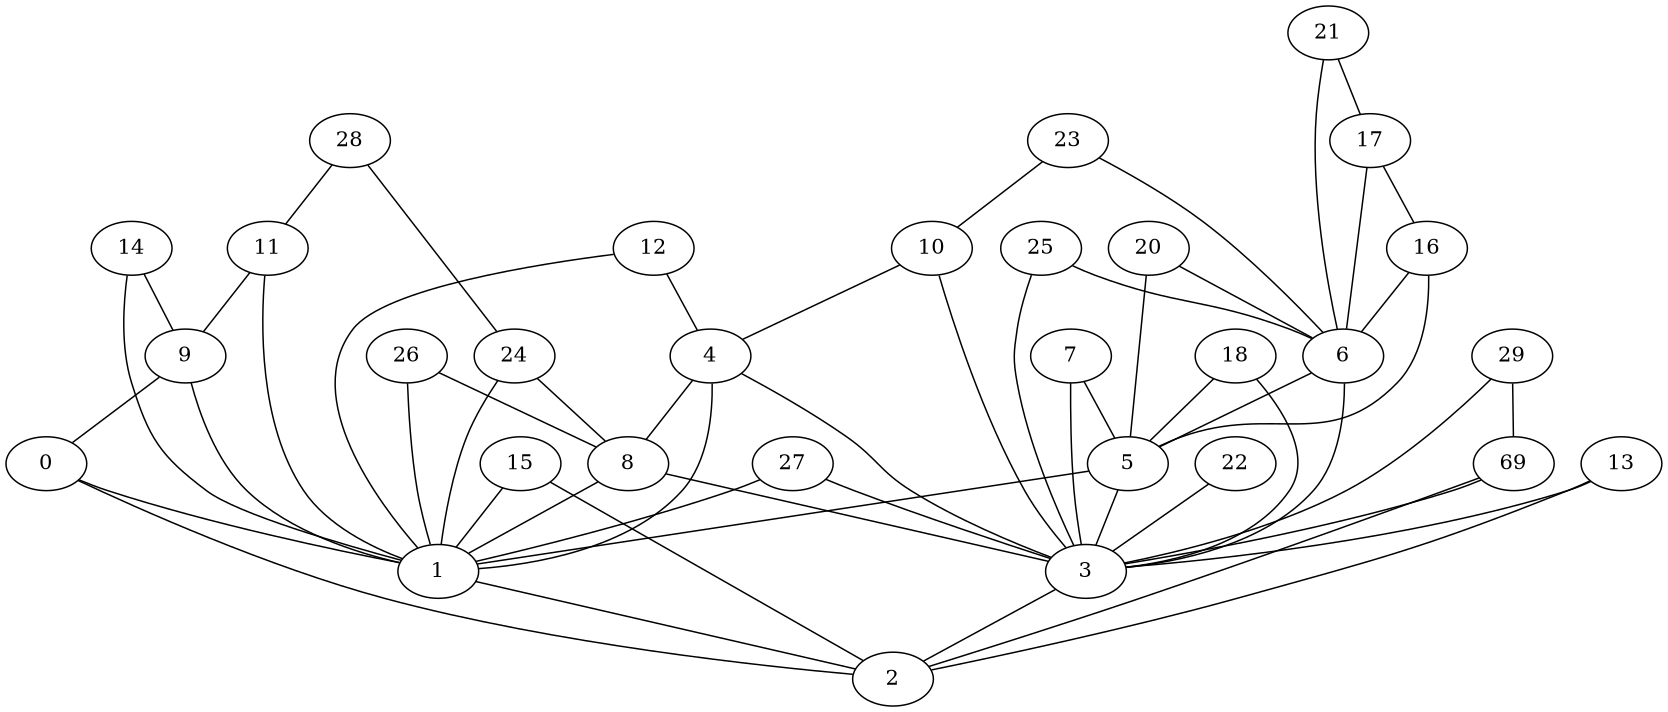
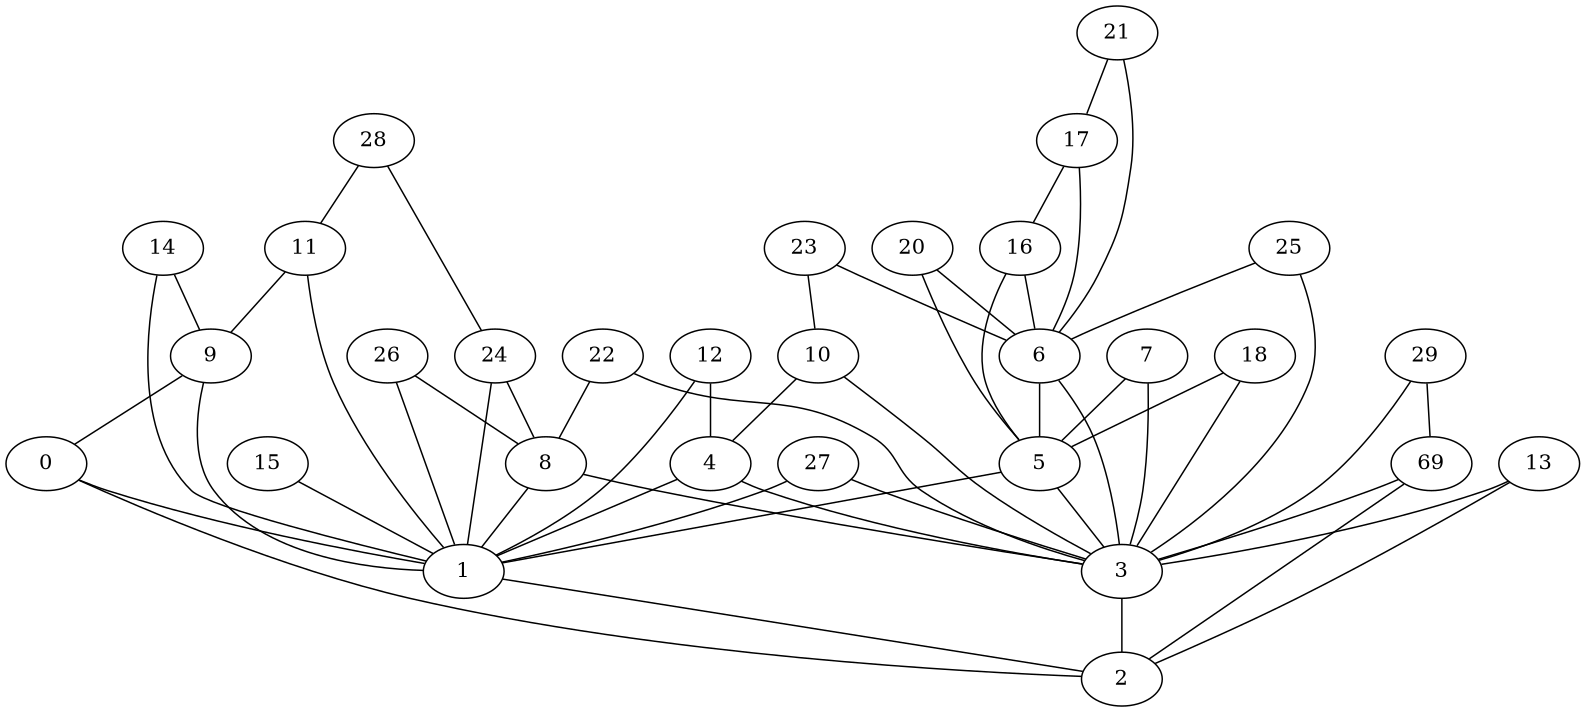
(669, 410) -> (574, 410)
(707, 571) -> none
